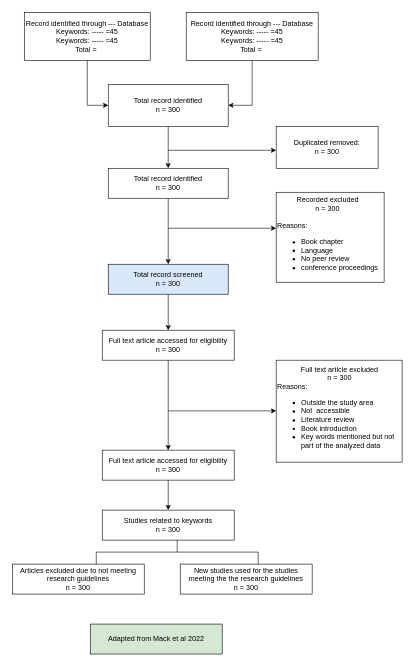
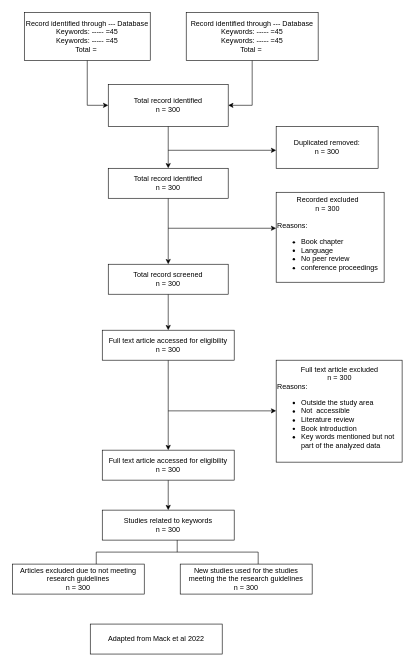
(168, 279) -> (168, 279)
(156, 639) -> (156, 639)
